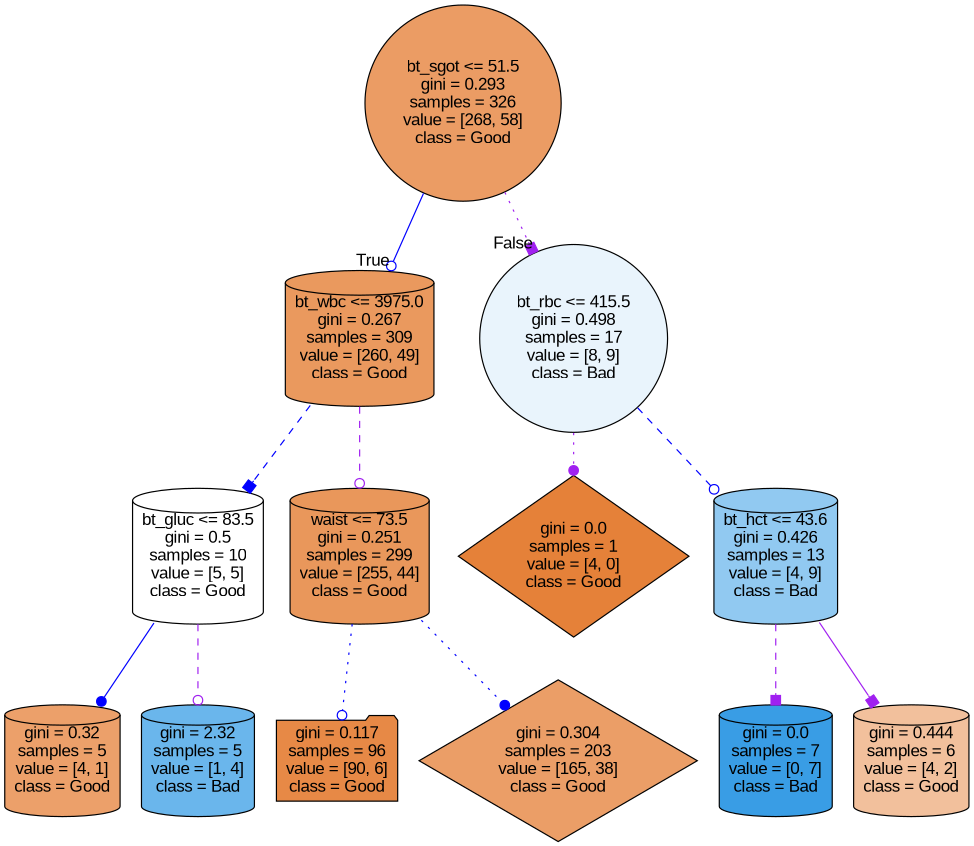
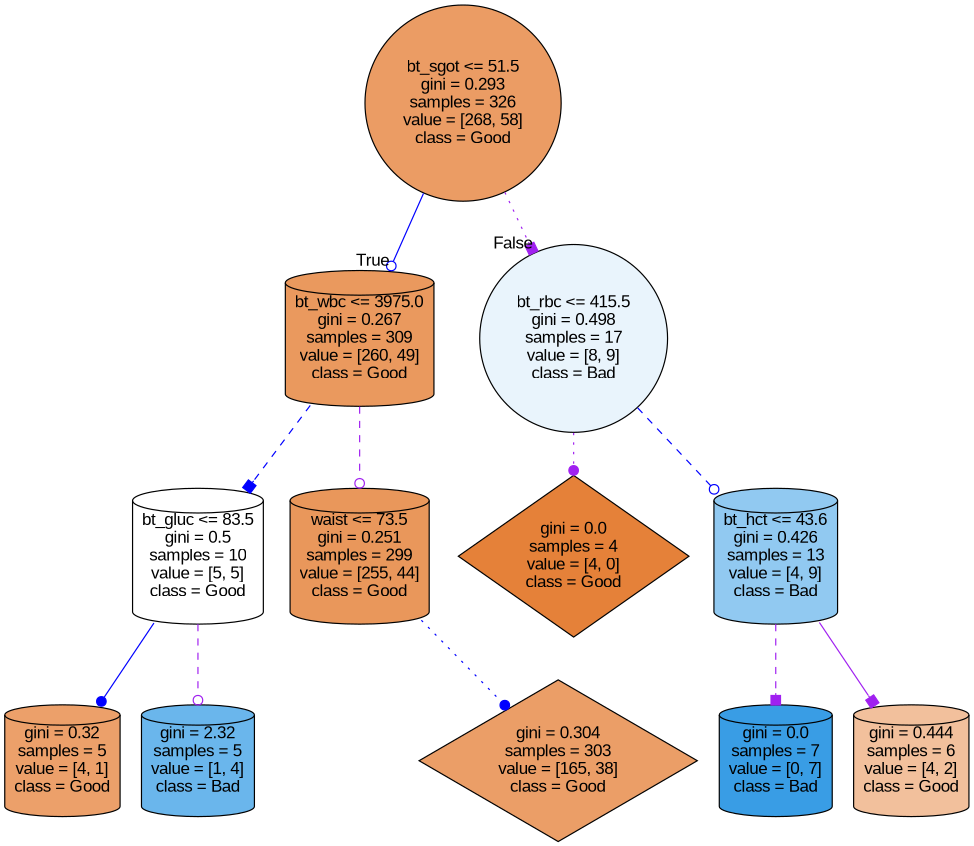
(574, 556) -> (574, 556)
(337, 761) -> none
(558, 761) -> (558, 761)
